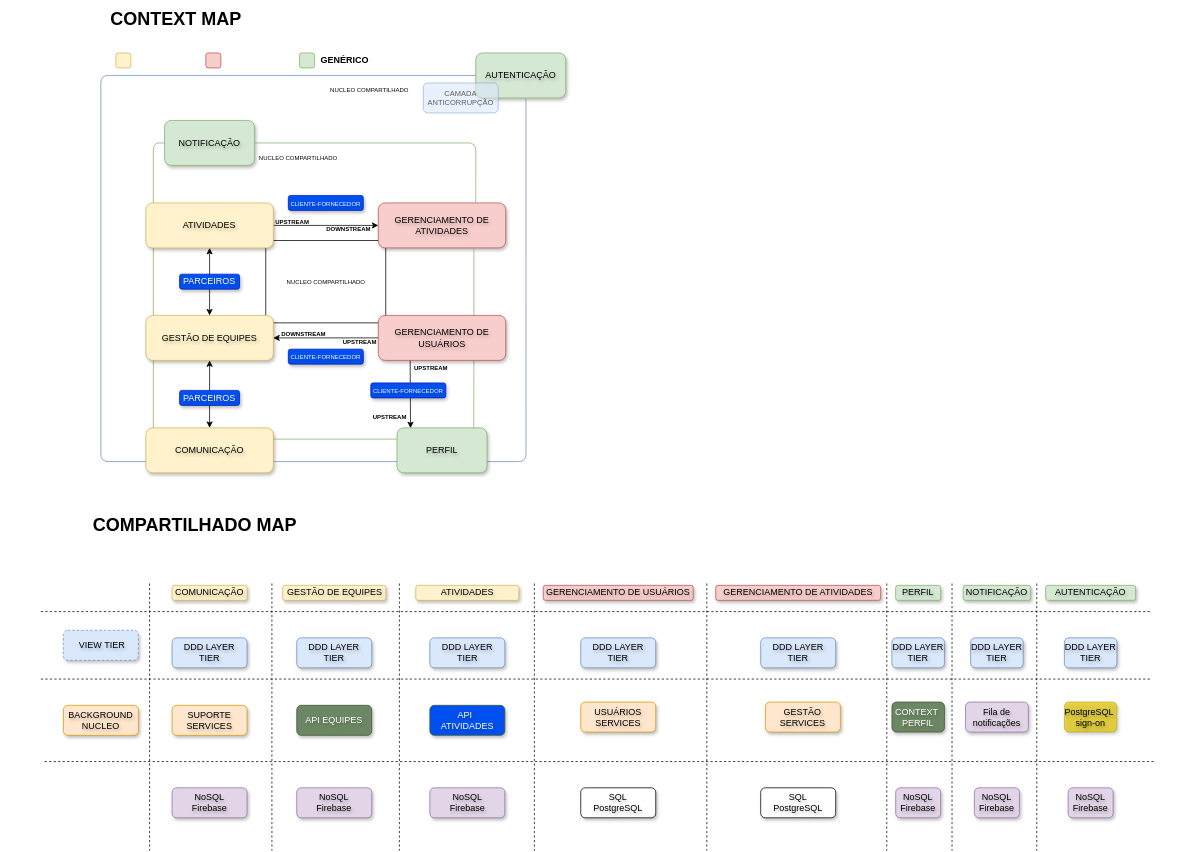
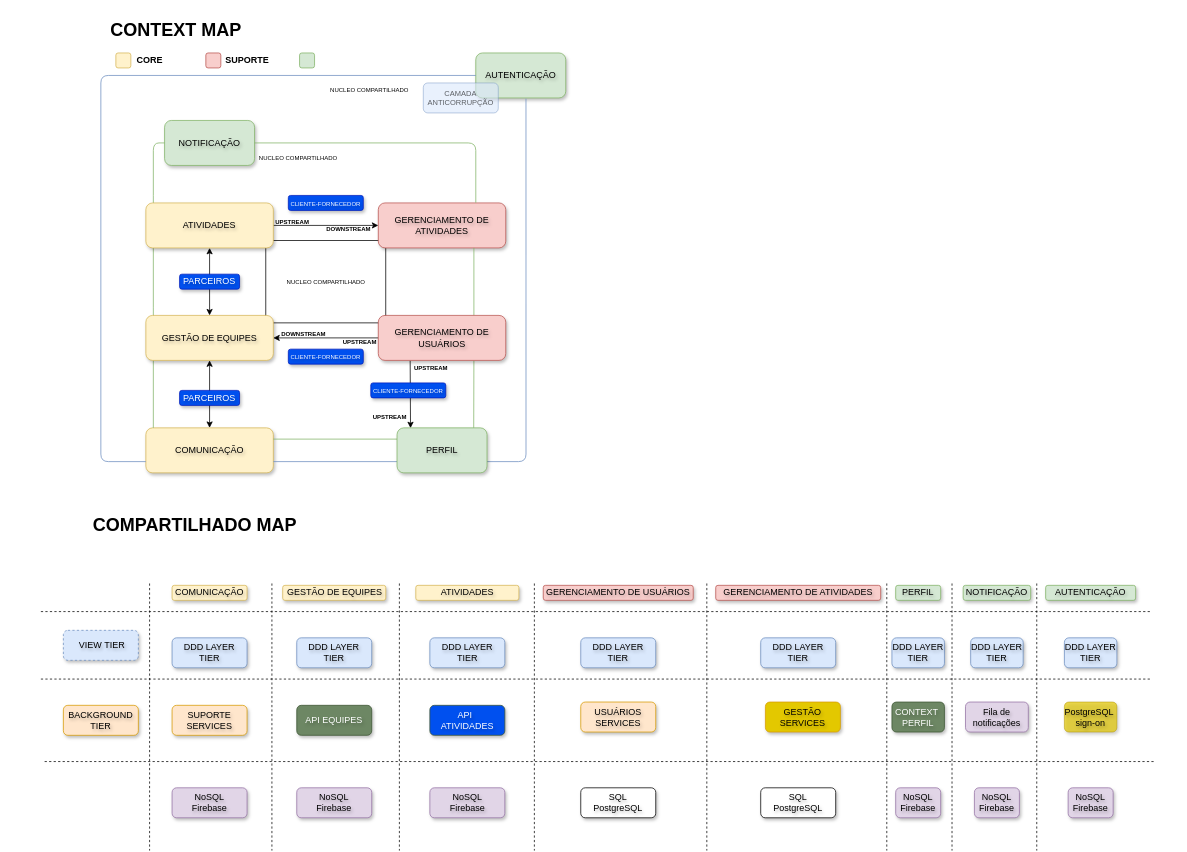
(176, 19) -> (176, 30)
none -> (150, 60)
none -> (247, 60)
(345, 60) -> none
(803, 717) -> (803, 717)
(101, 720) -> (101, 720)
